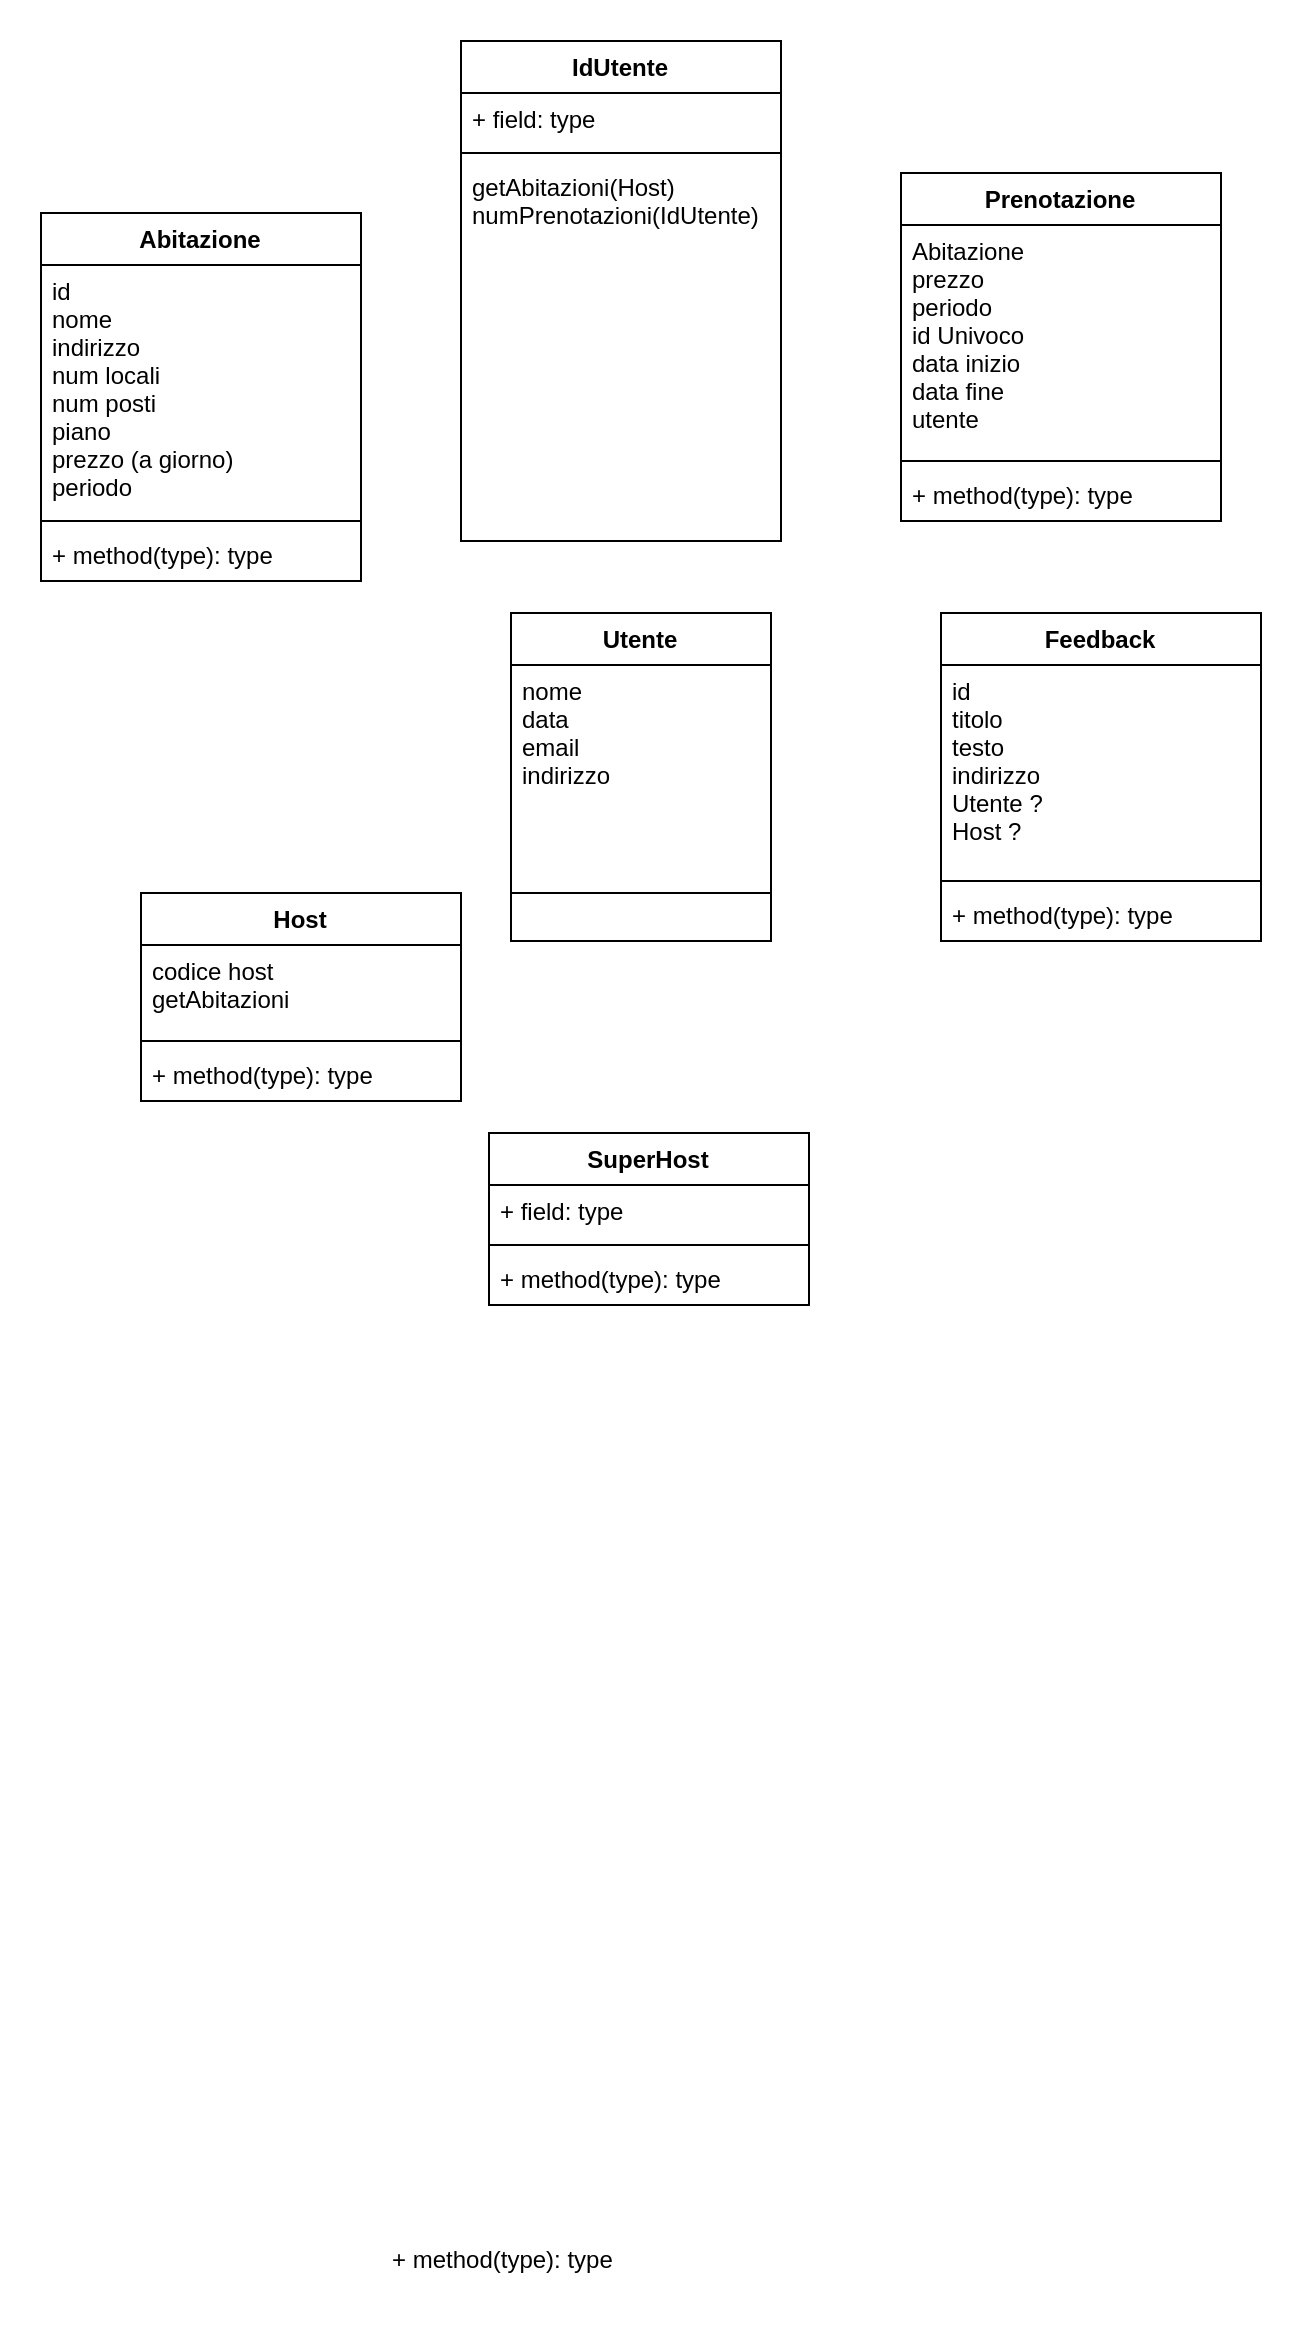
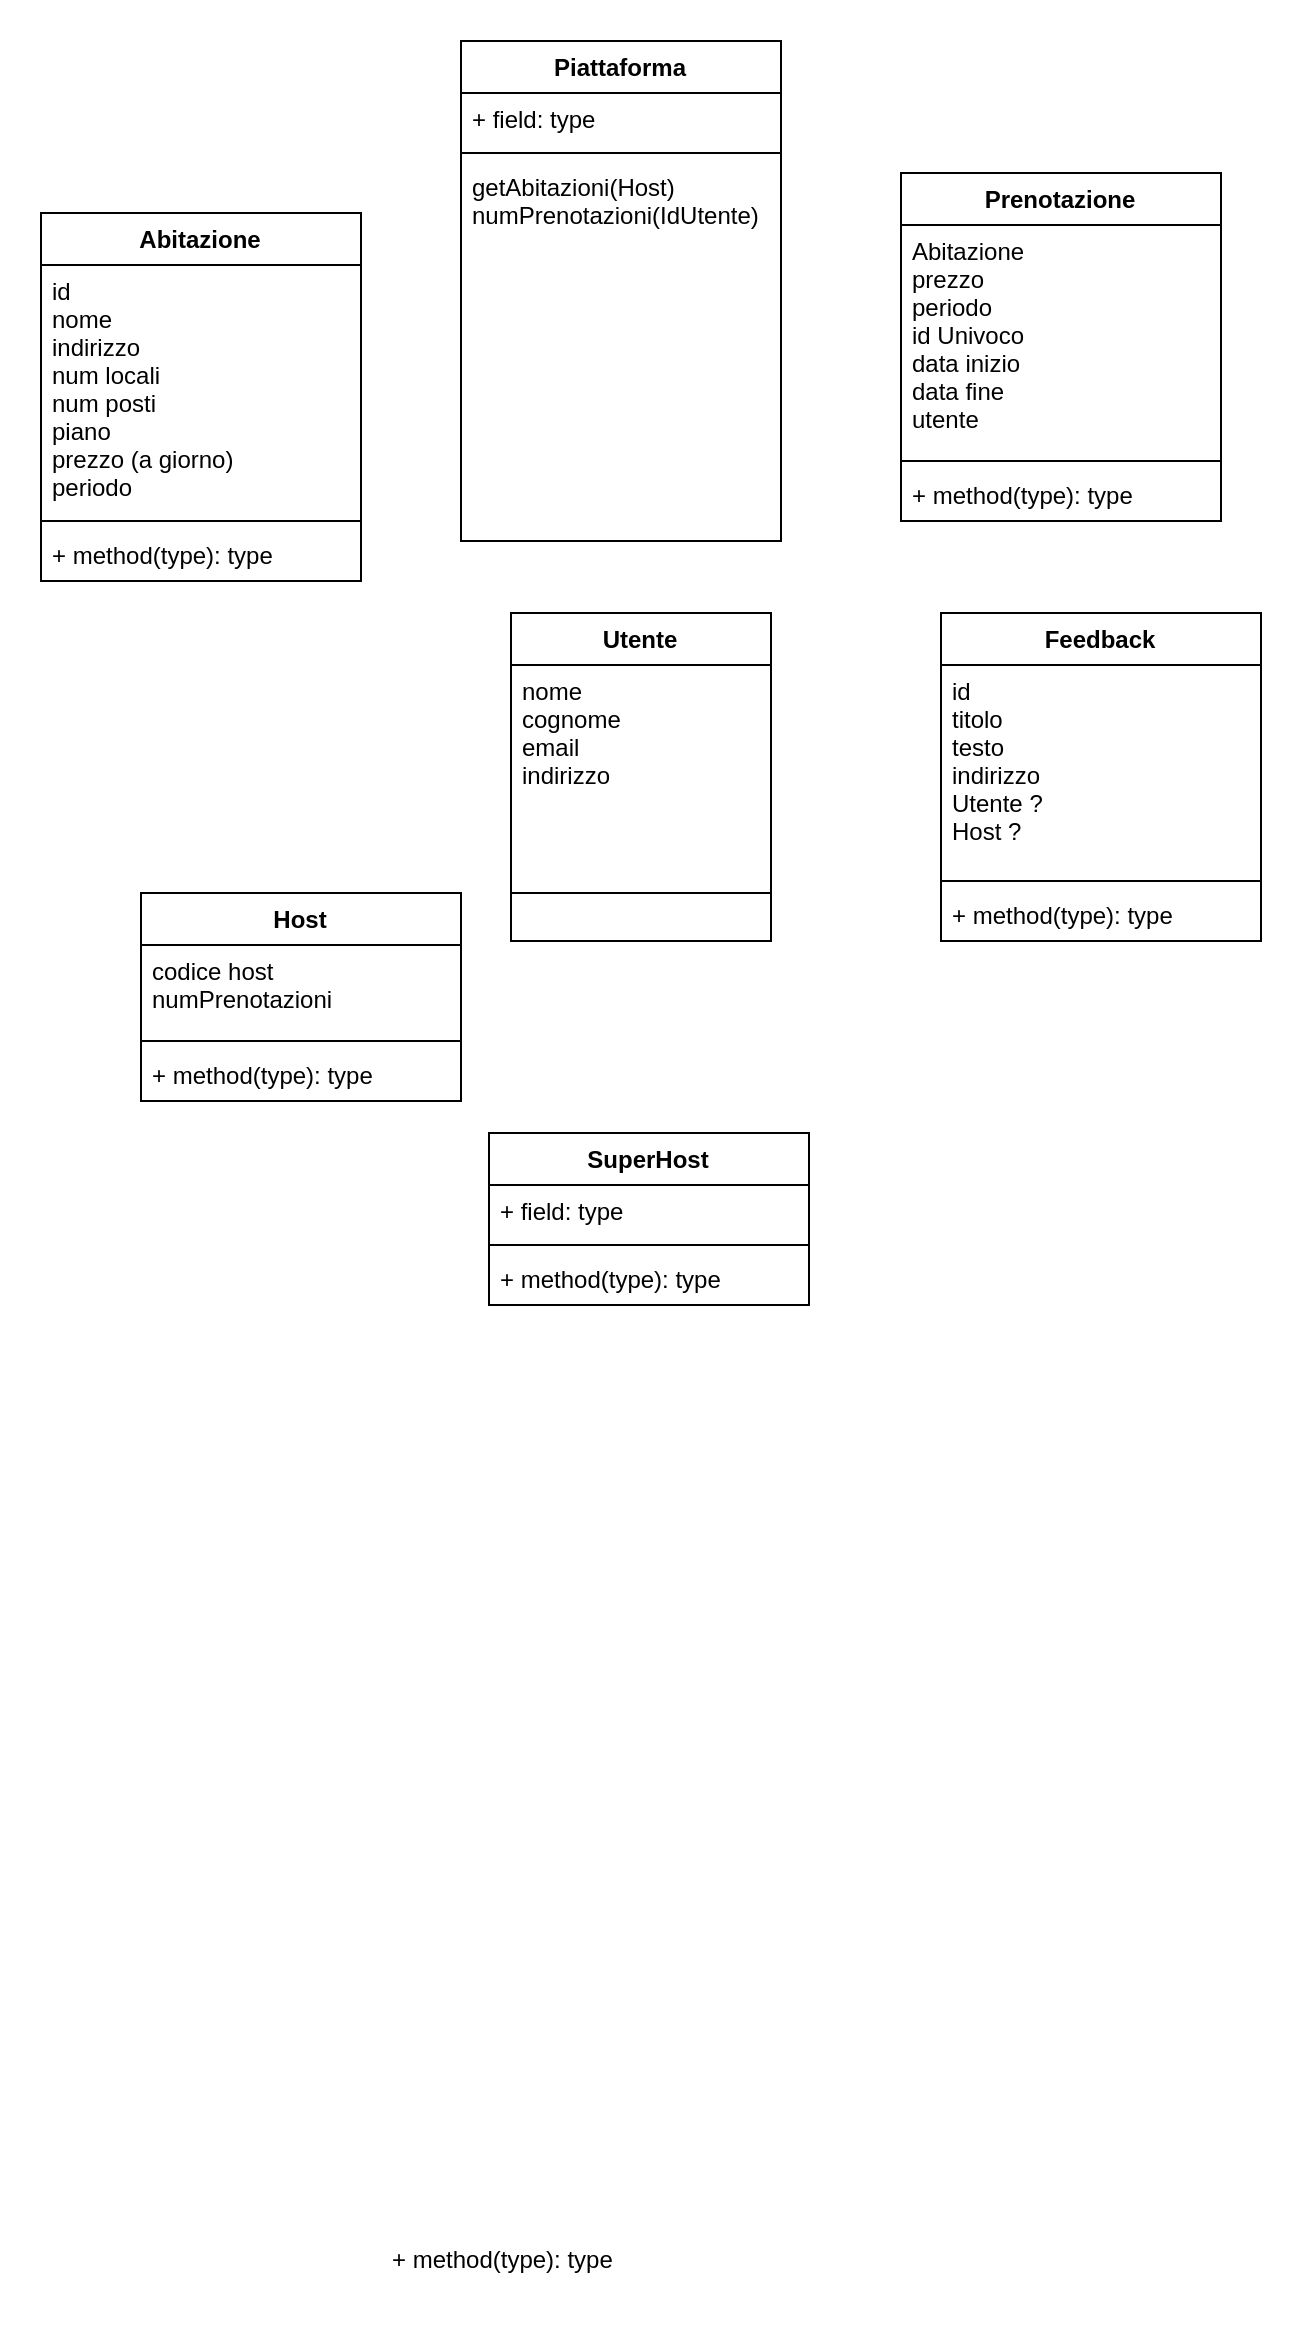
(620, 68) -> (620, 68)
(549, 692) -> (549, 692)
(220, 972) -> (220, 972)
